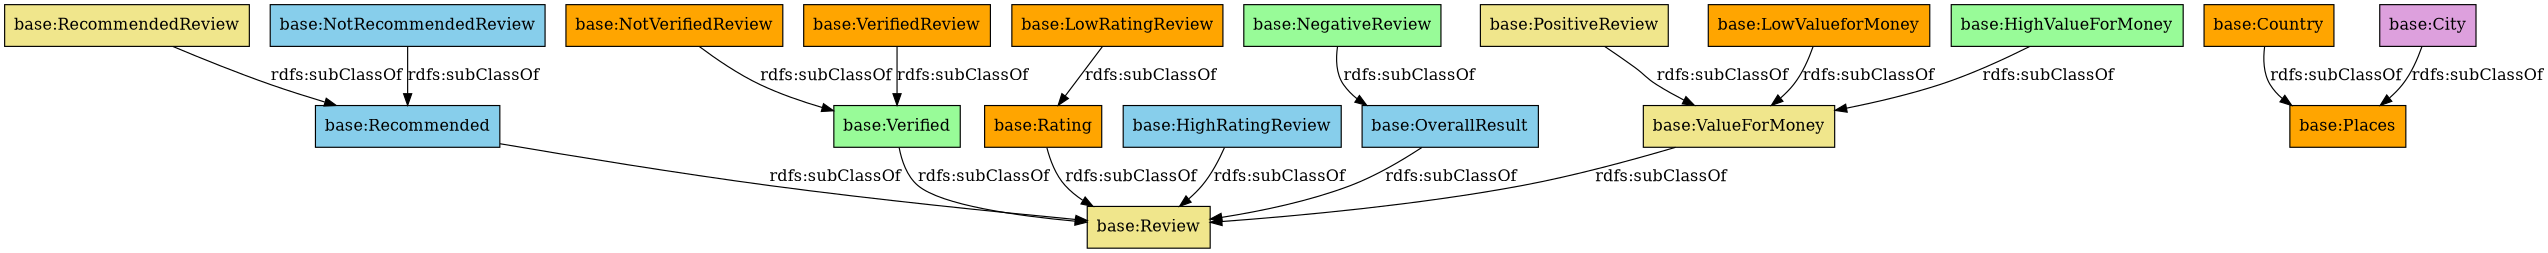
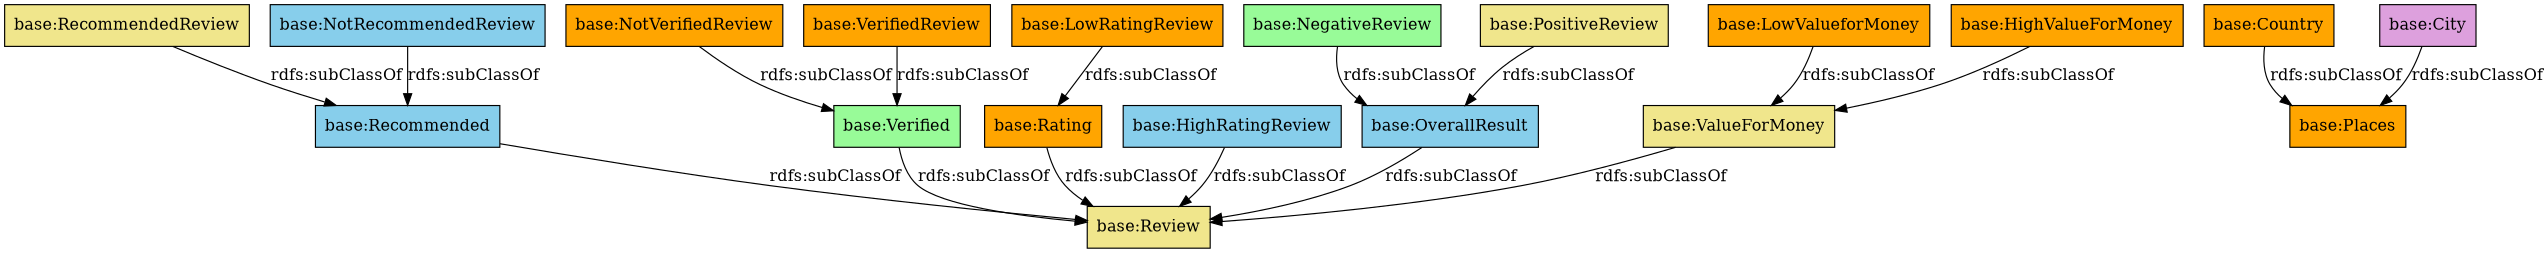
(2067, 26) -> (2067, 26)
(1644, 75) -> (1501, 68)
